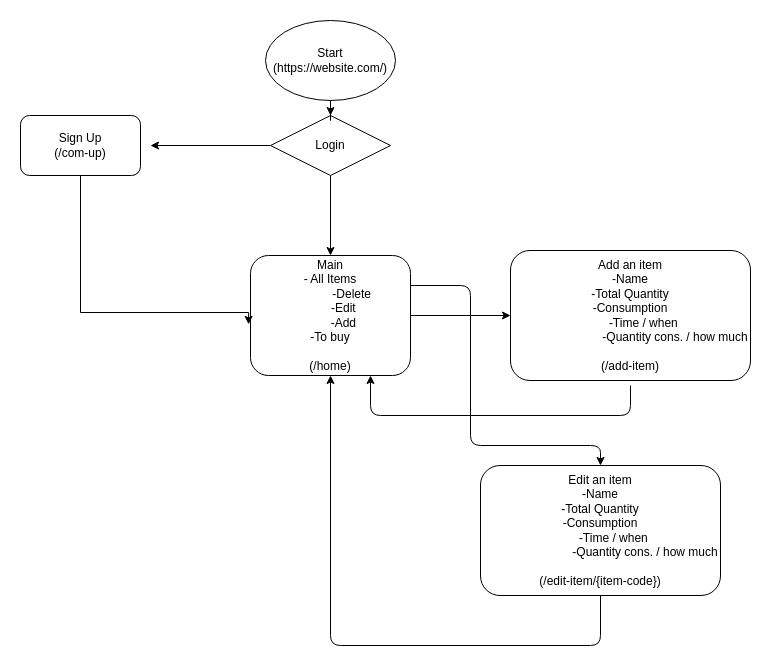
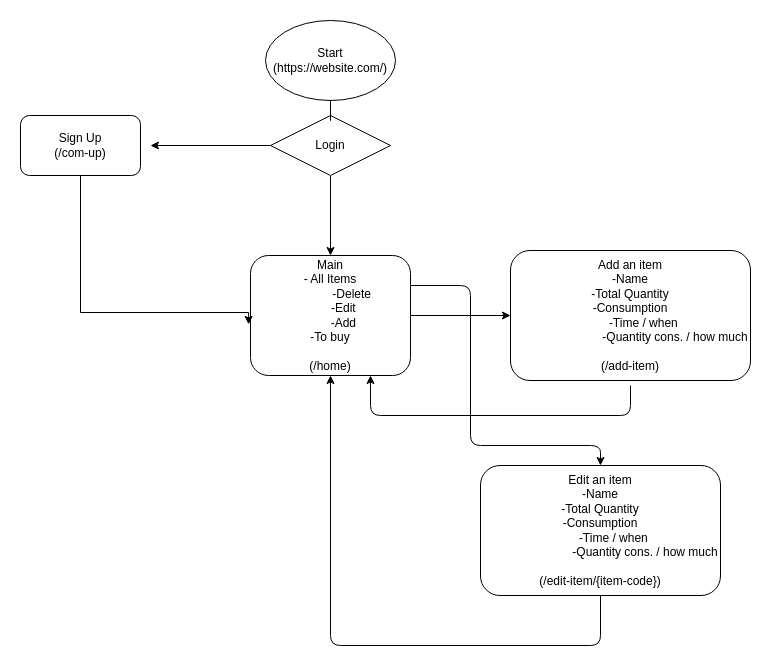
(331, 107) -> (331, 110)
